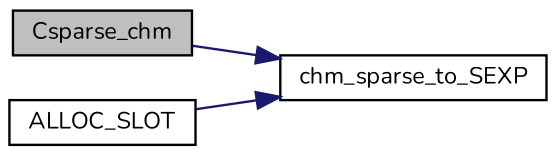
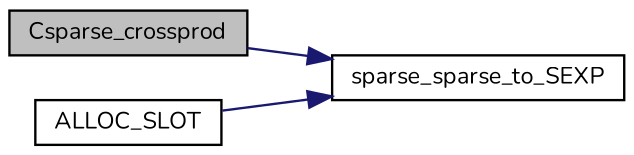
(102, 33) -> (128, 33)
(413, 78) -> (478, 78)
